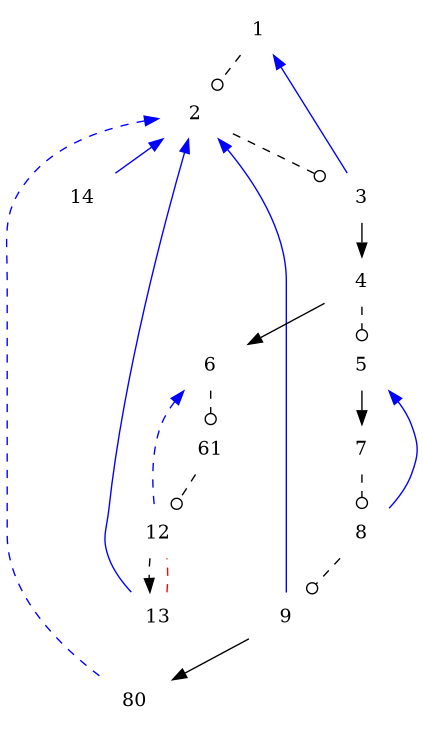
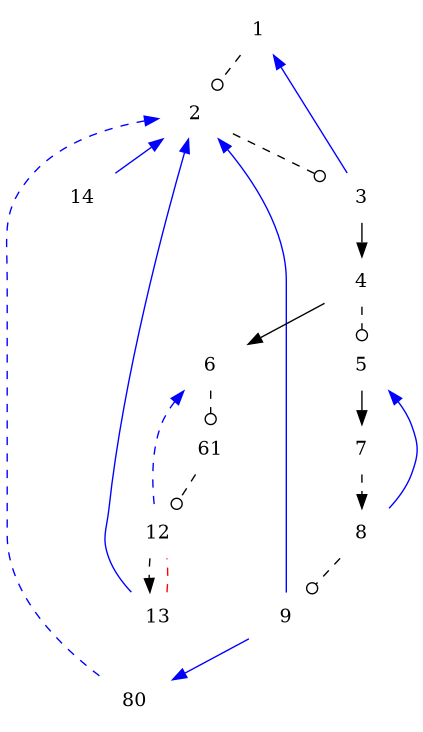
(362, 486) -> (362, 484)
(217, 656) -> (217, 656)
